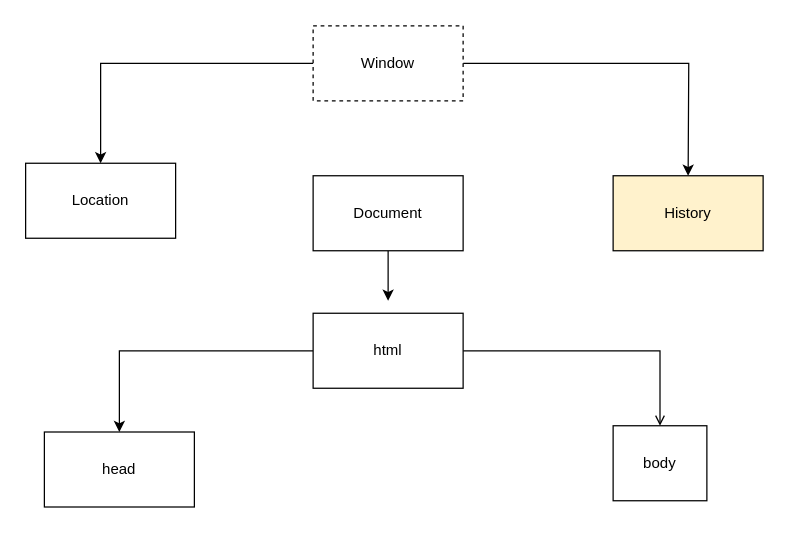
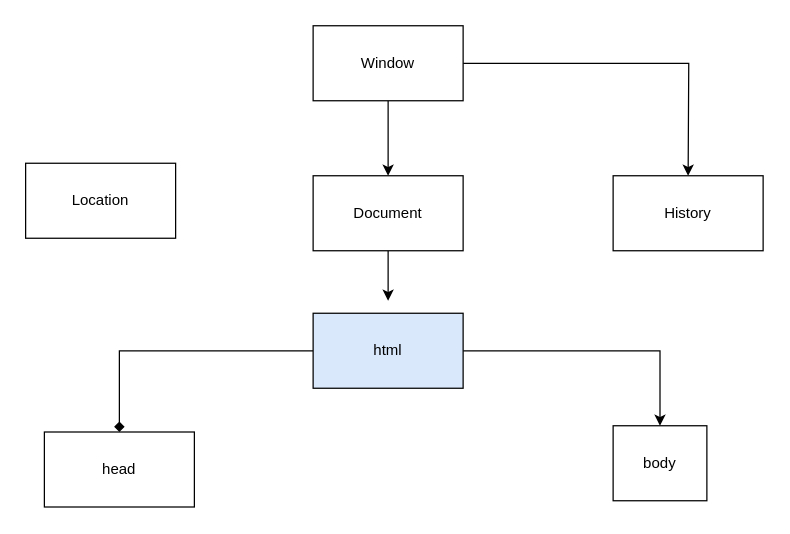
(161, 63) -> (388, 134)
(388, 63) -> (388, 63)
(688, 213) -> (688, 213)
(388, 351) -> (388, 351)
(660, 417) -> (660, 416)
(119, 422) -> (119, 421)
